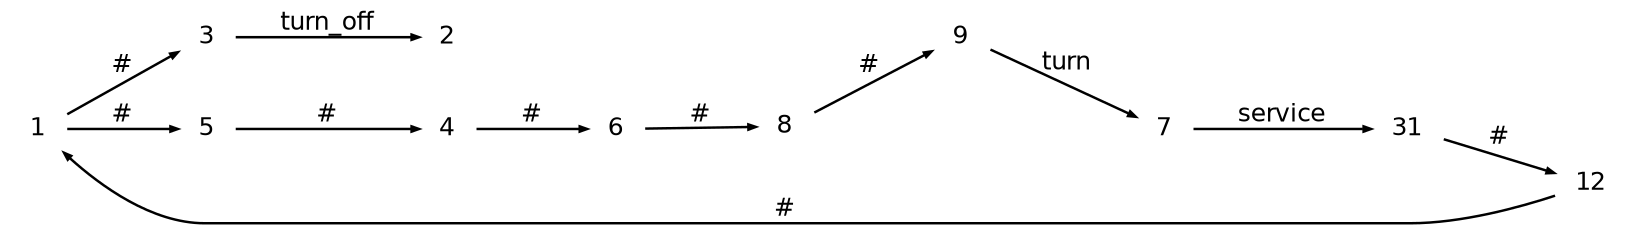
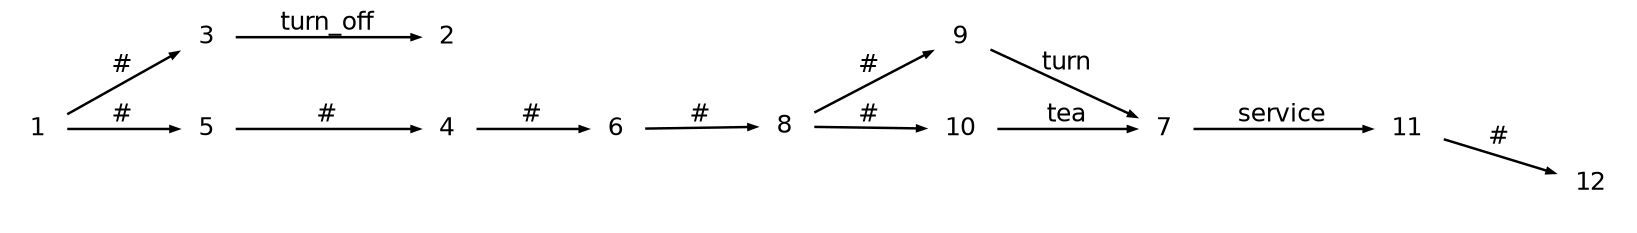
none -> (961, 129)
(1408, 129) -> (1408, 129)
(805, 223) -> none
